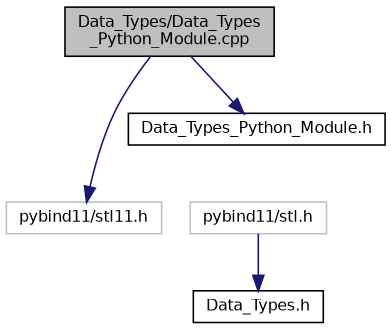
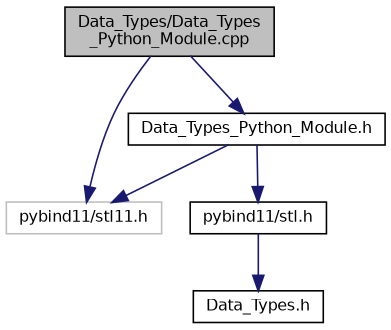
none -> (257, 166)
none -> (177, 170)
(258, 218) -> (258, 218)
